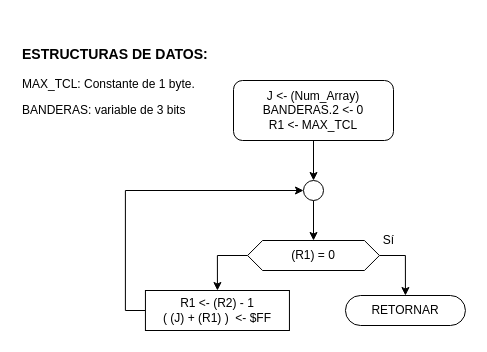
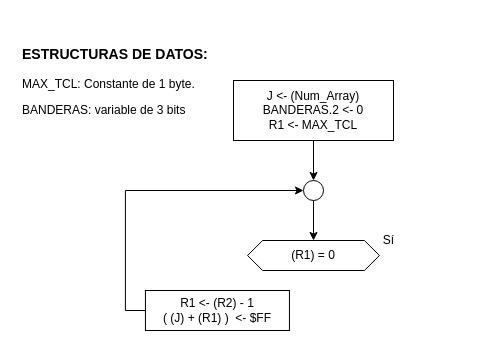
(314, 111) -> (314, 111)
(218, 256) -> none
(405, 260) -> none
(405, 311) -> none
